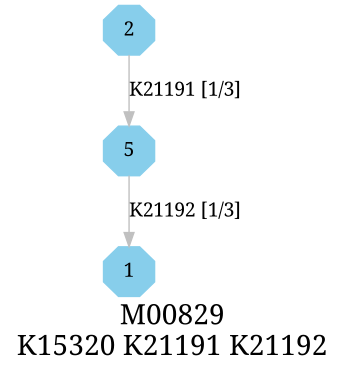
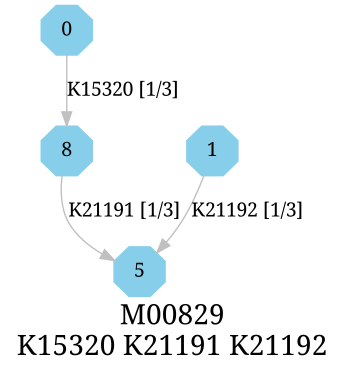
none -> (67, 30)
(129, 30) -> (67, 151)
(129, 204) -> (188, 211)
